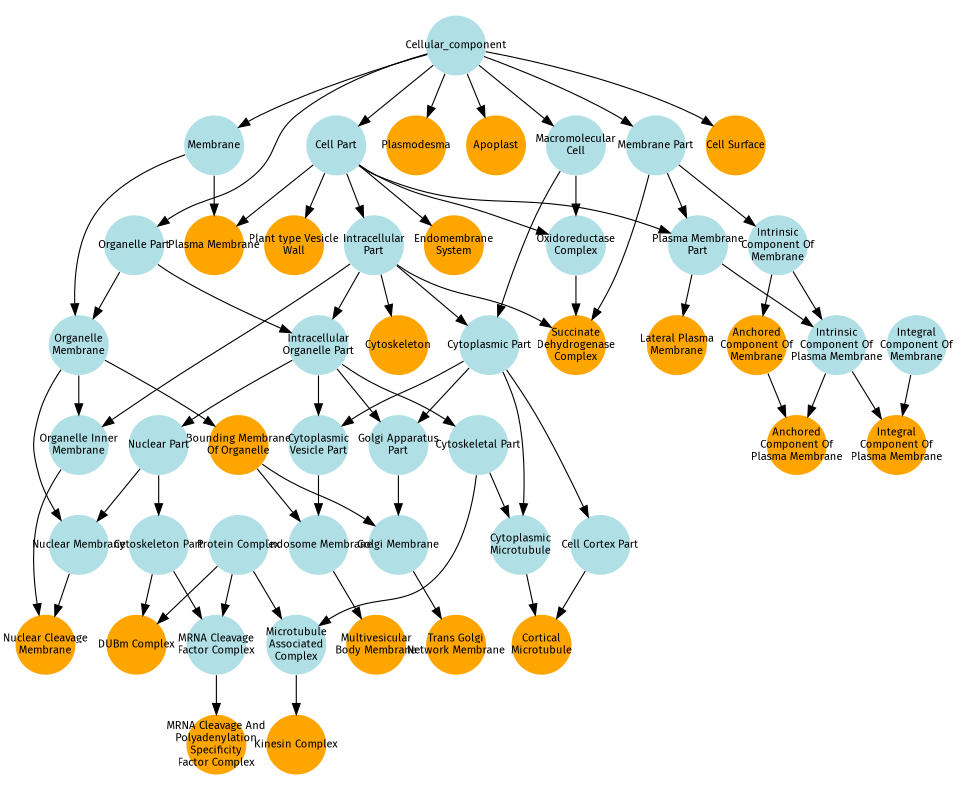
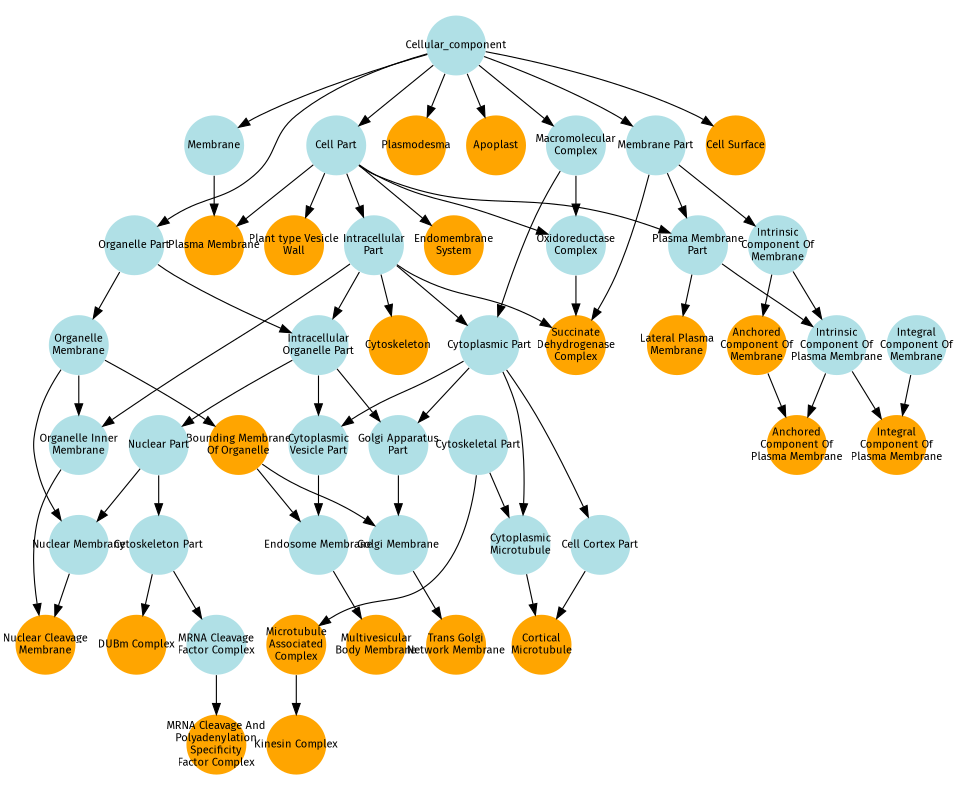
(576, 145) -> (576, 145)
(100, 208) -> none
(388, 390) -> none
(239, 545) -> none
(296, 645) -> (296, 645)
